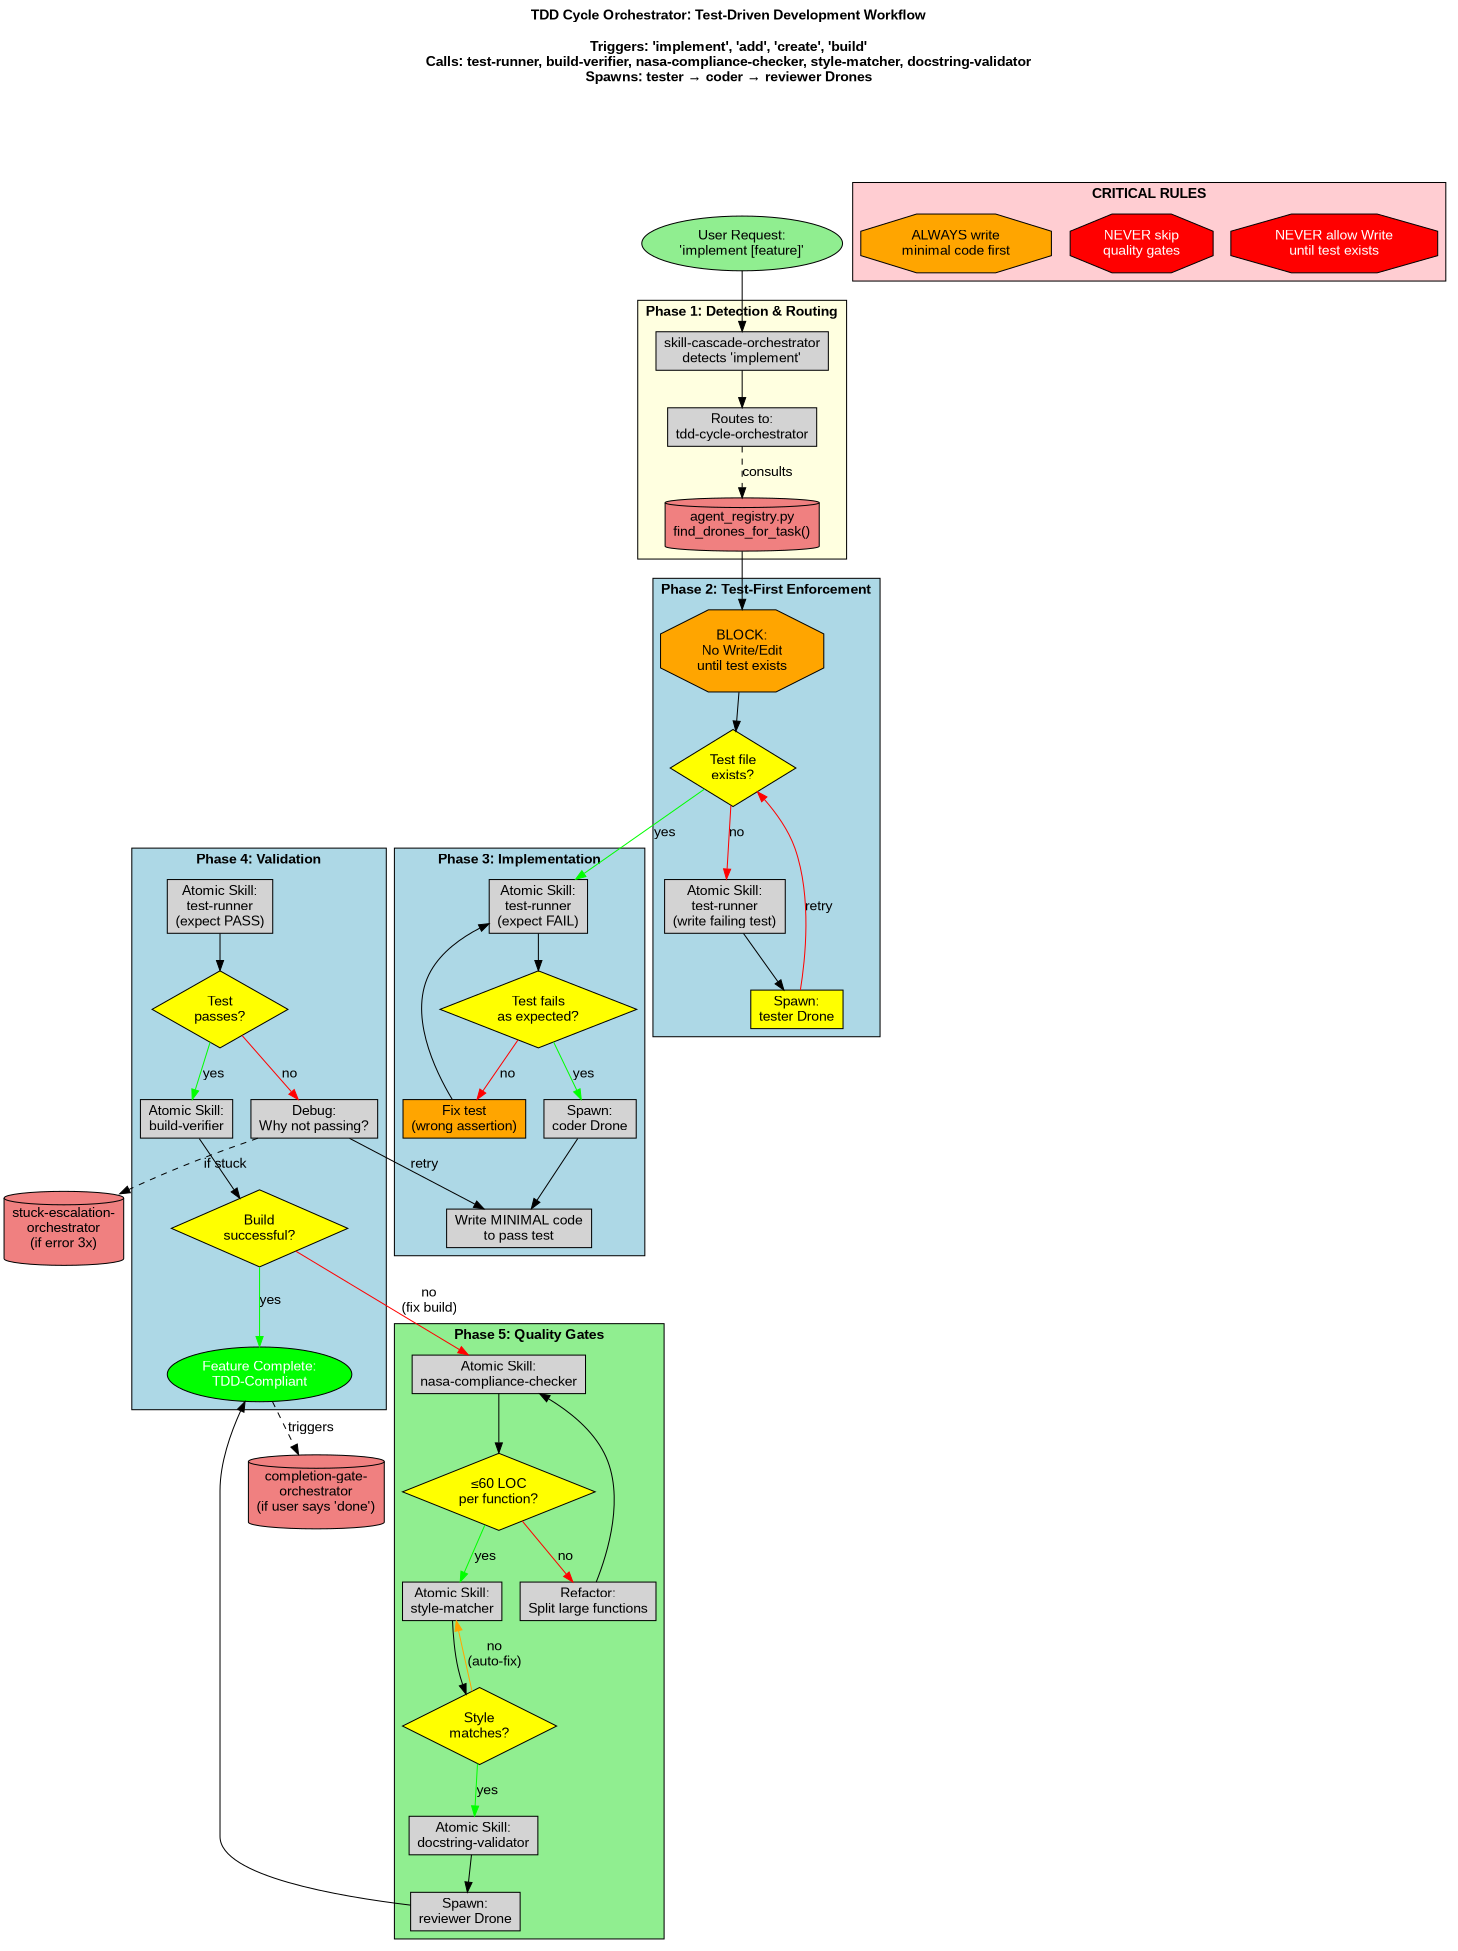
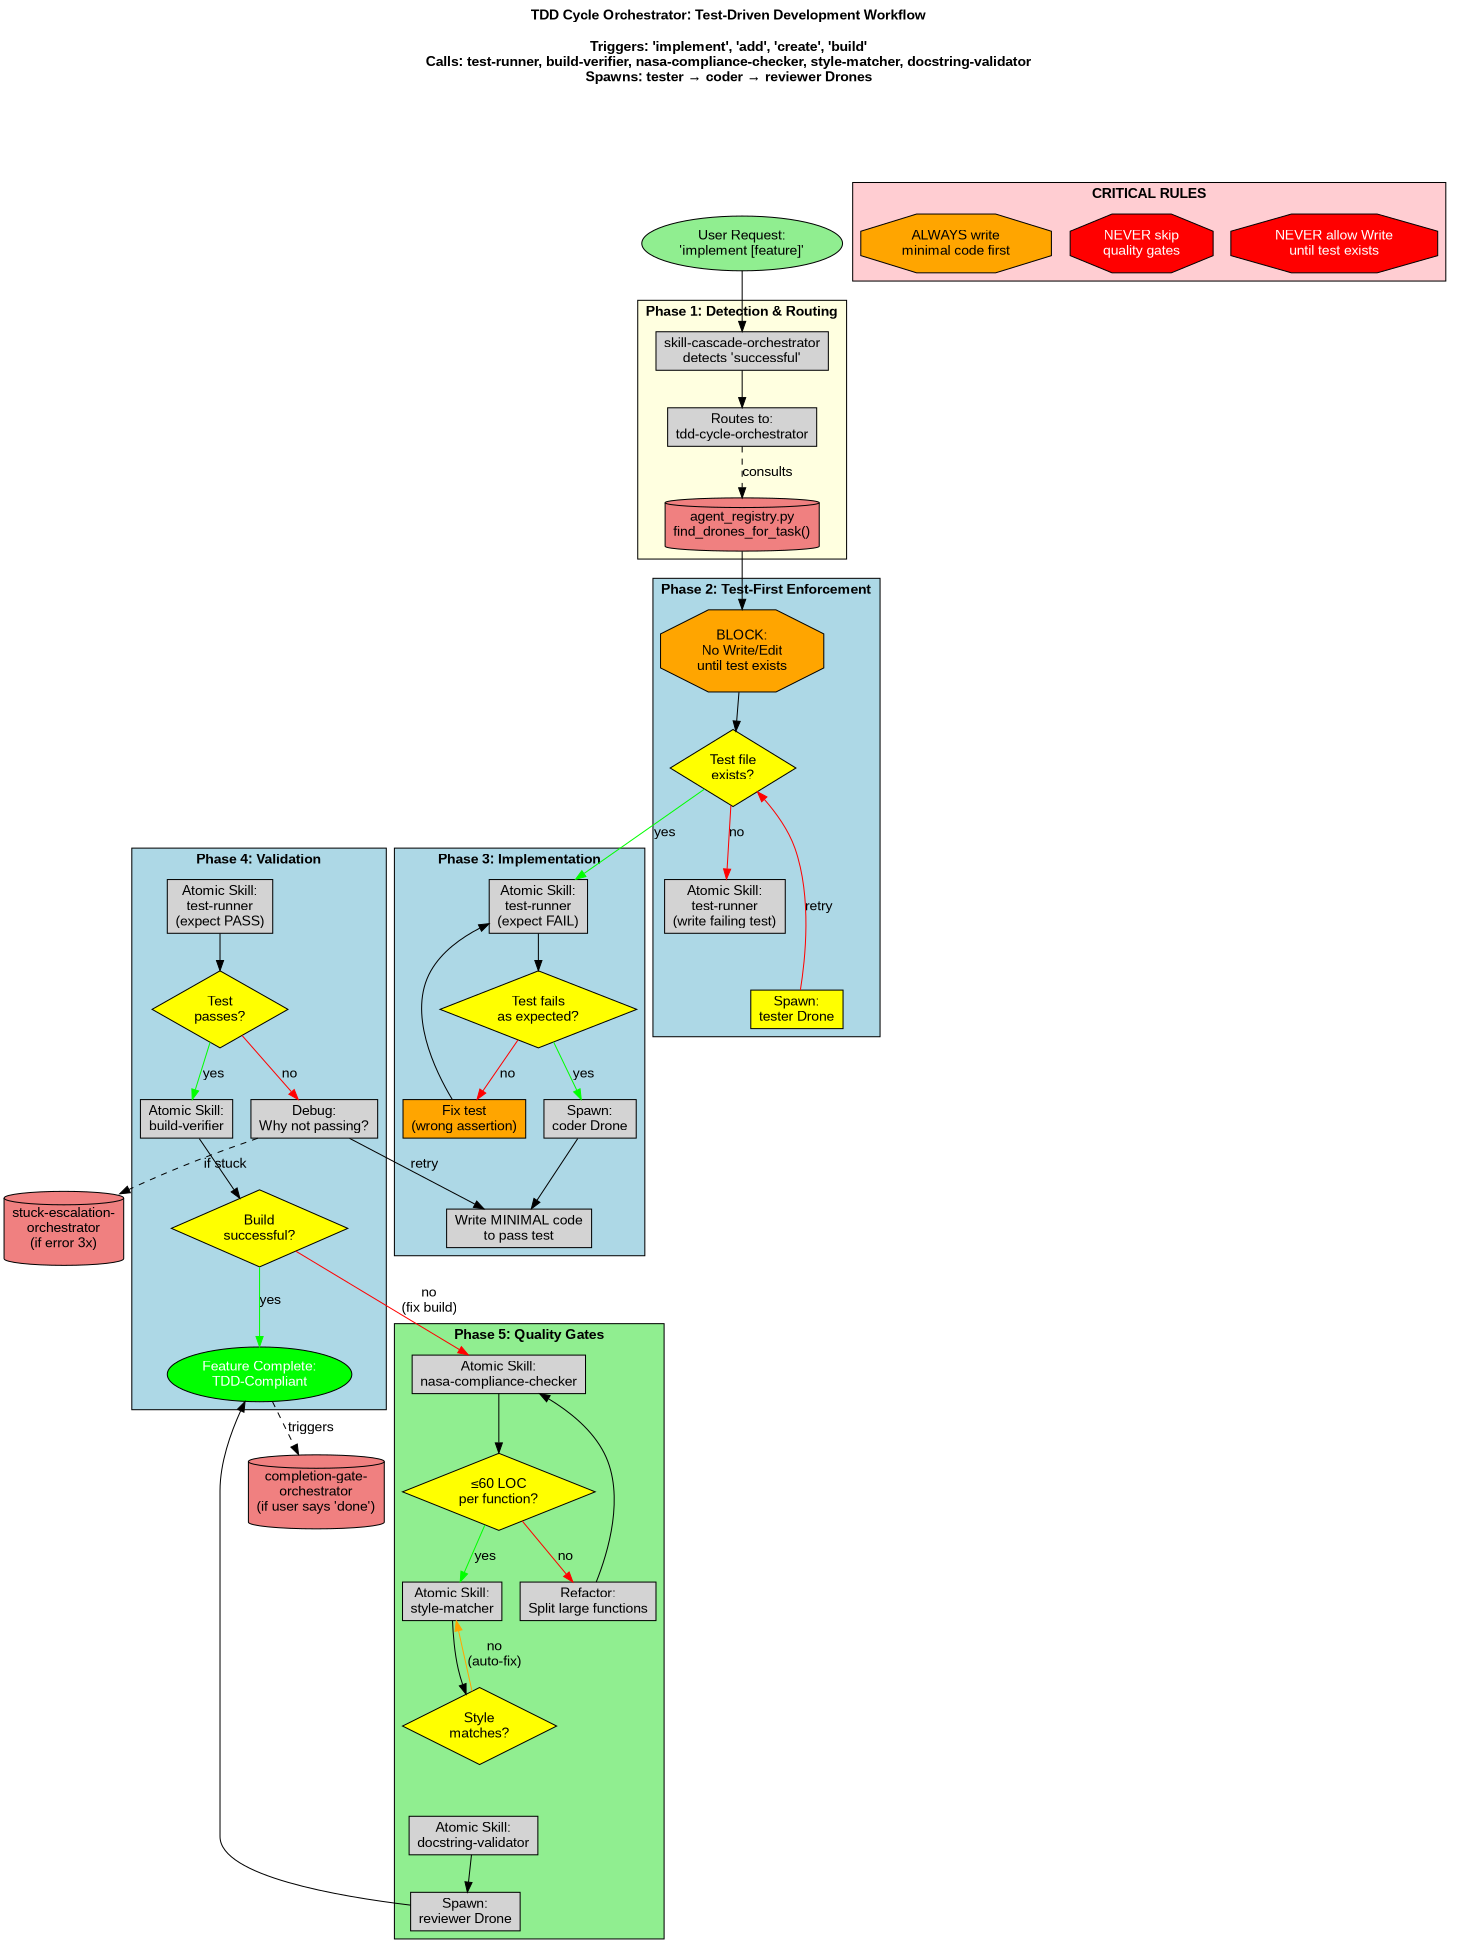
(742, 351) -> (742, 351)
(761, 958) -> none
(476, 1785) -> none
